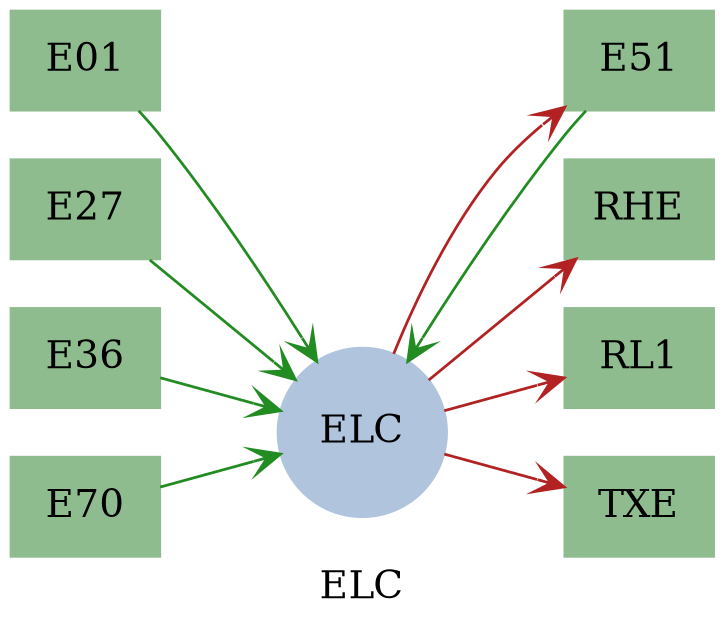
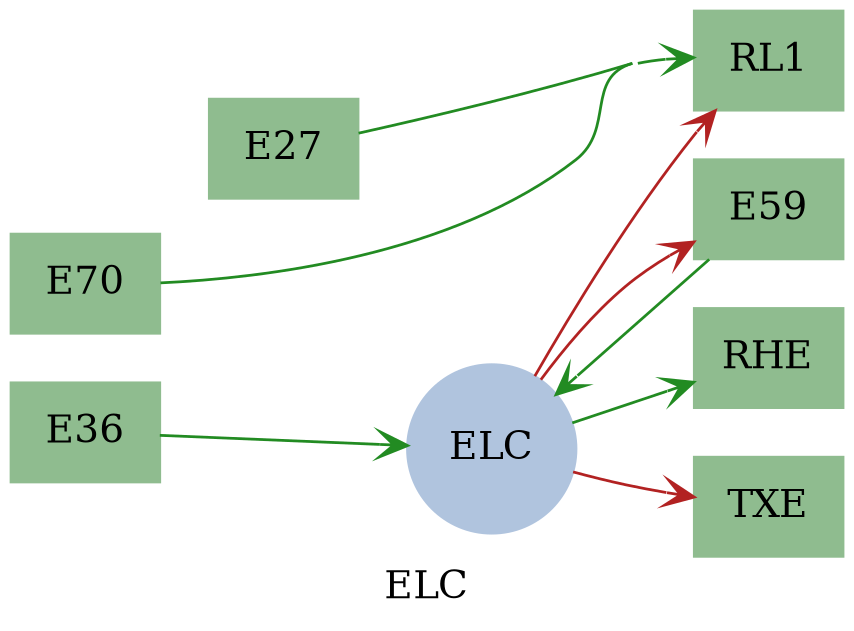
(85, 61) -> none
(639, 61) -> (769, 209)
(212, 311) -> (496, 101)
(492, 328) -> (620, 407)
(207, 474) -> (434, 234)
